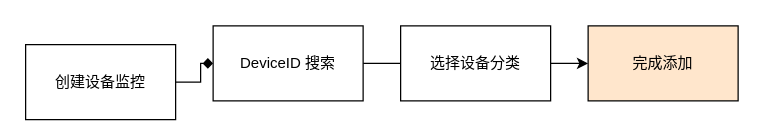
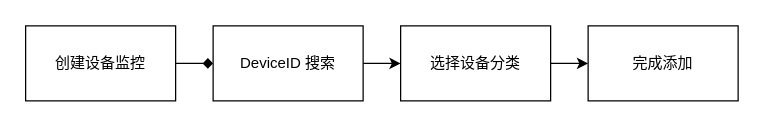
(394, 63) -> (391, 63)
(663, 63) -> (663, 63)
(101, 82) -> (101, 63)
